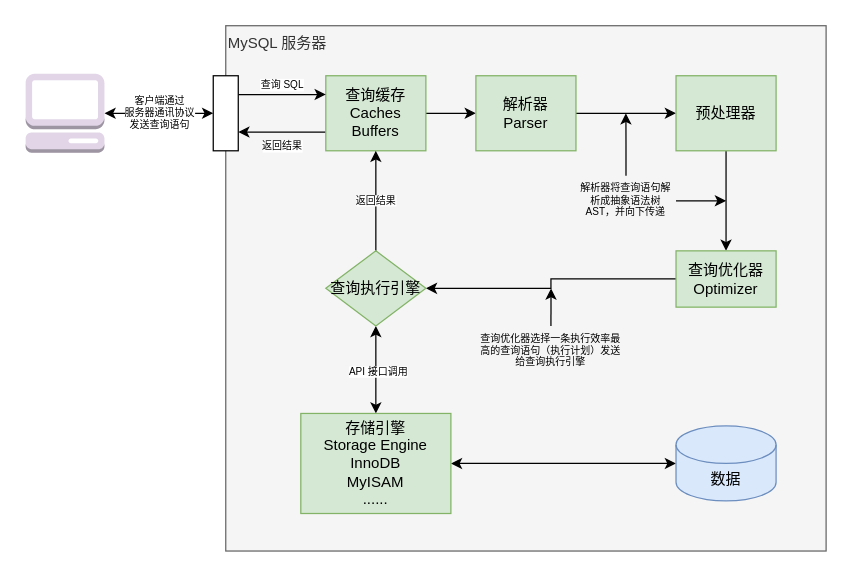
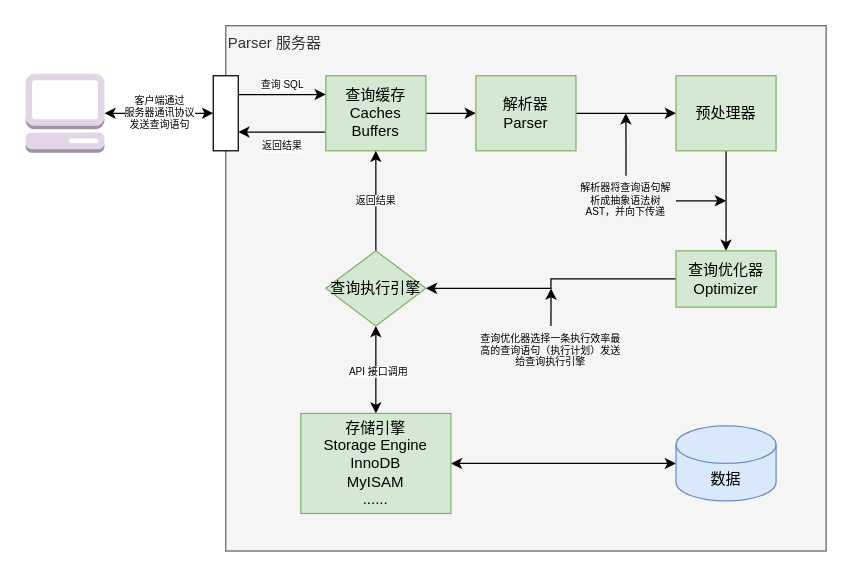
(274, 43) -> (278, 43)
